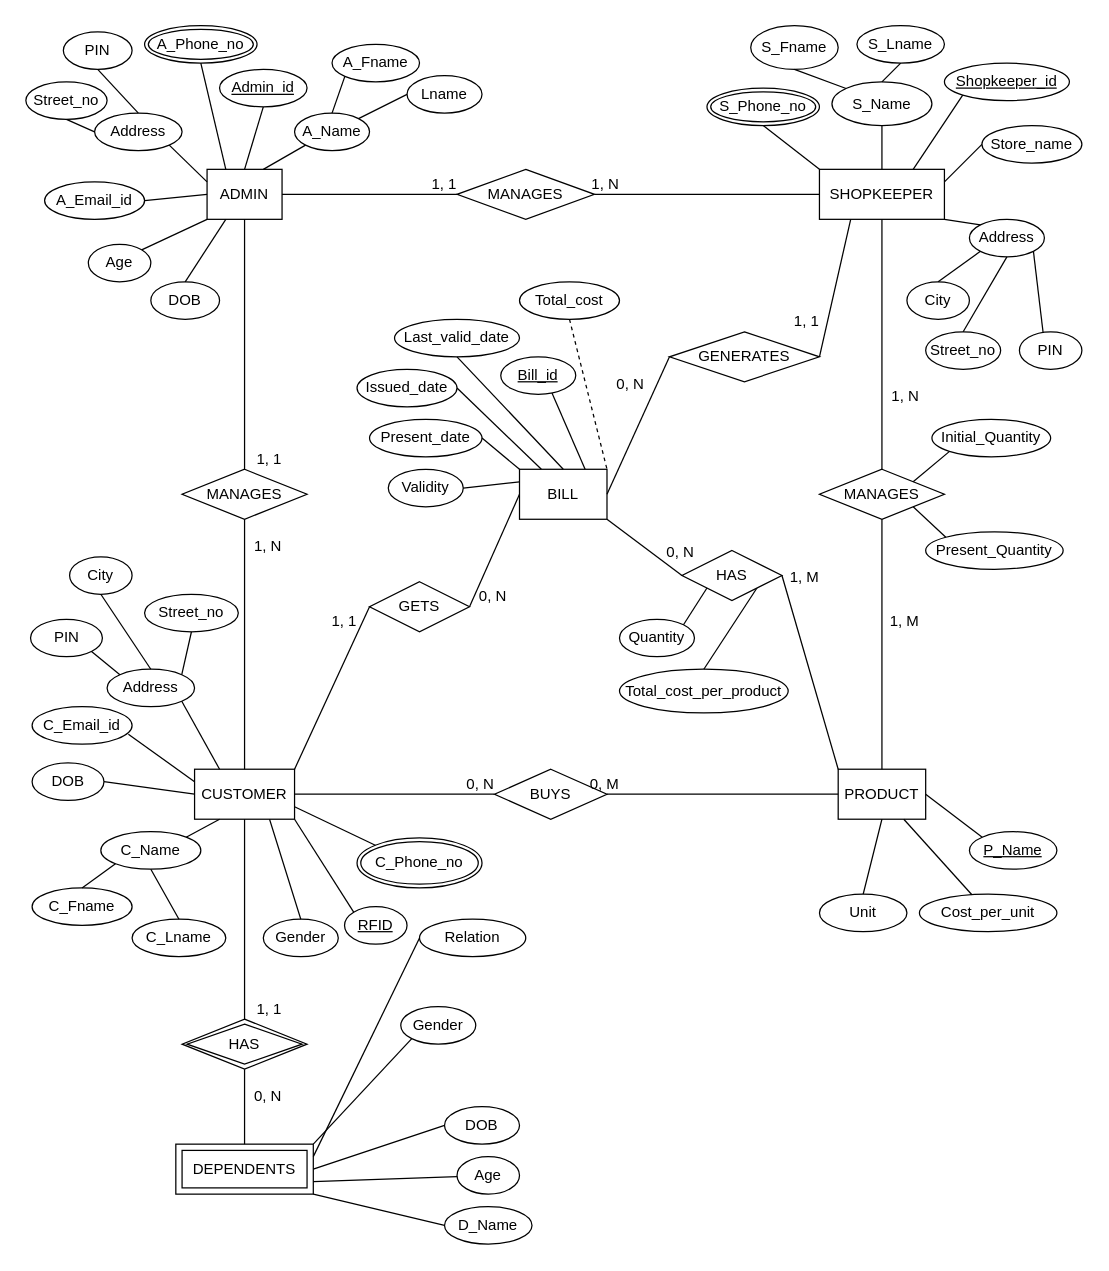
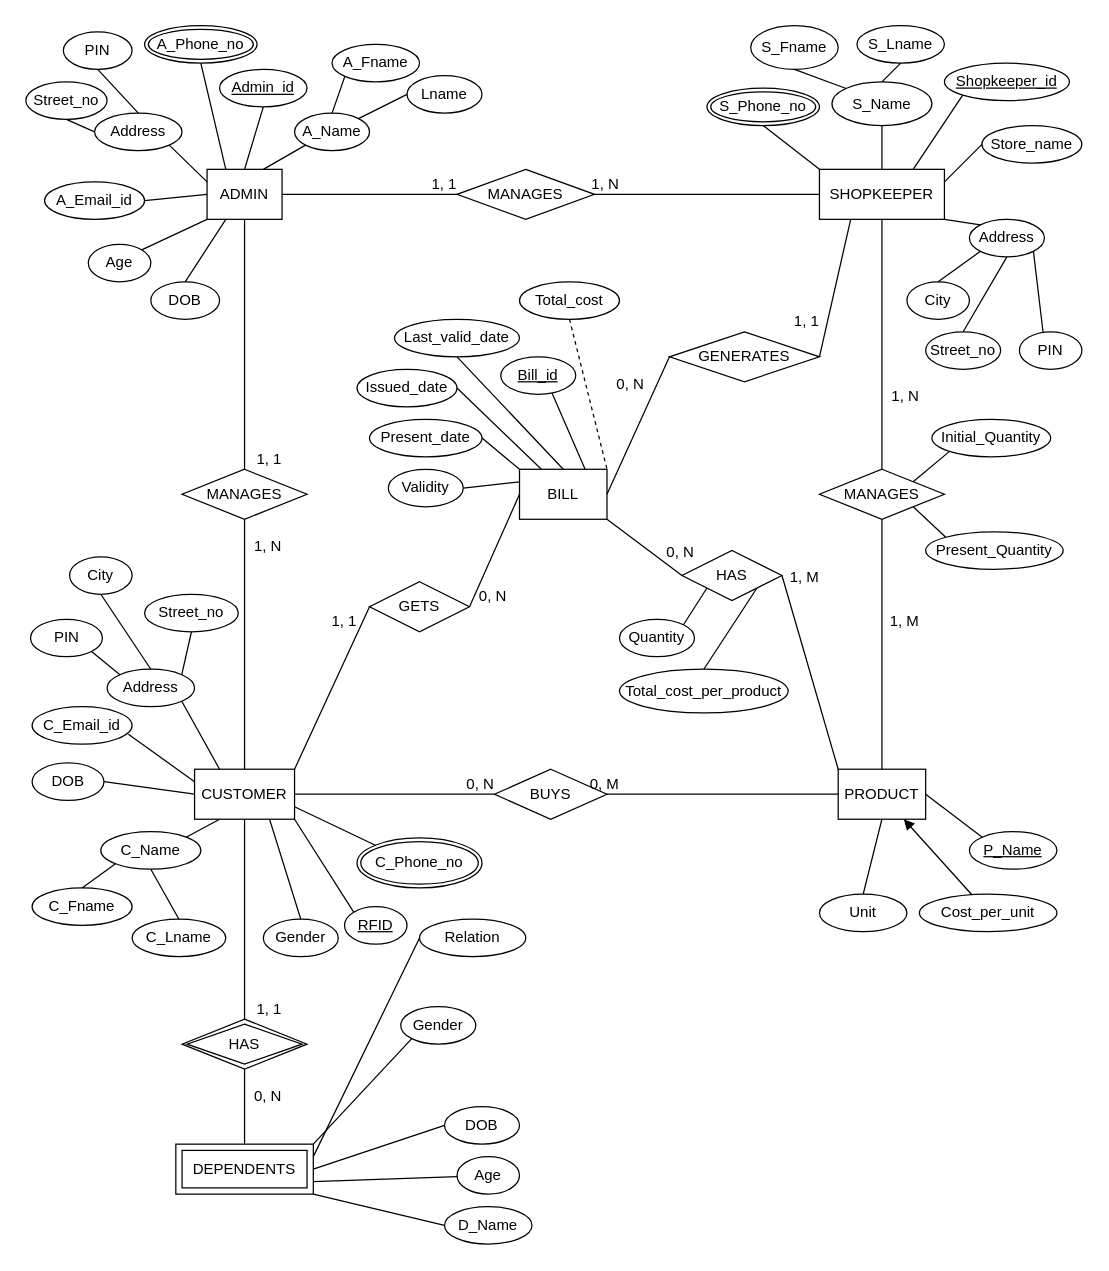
(908, 824) -> (911, 828)
